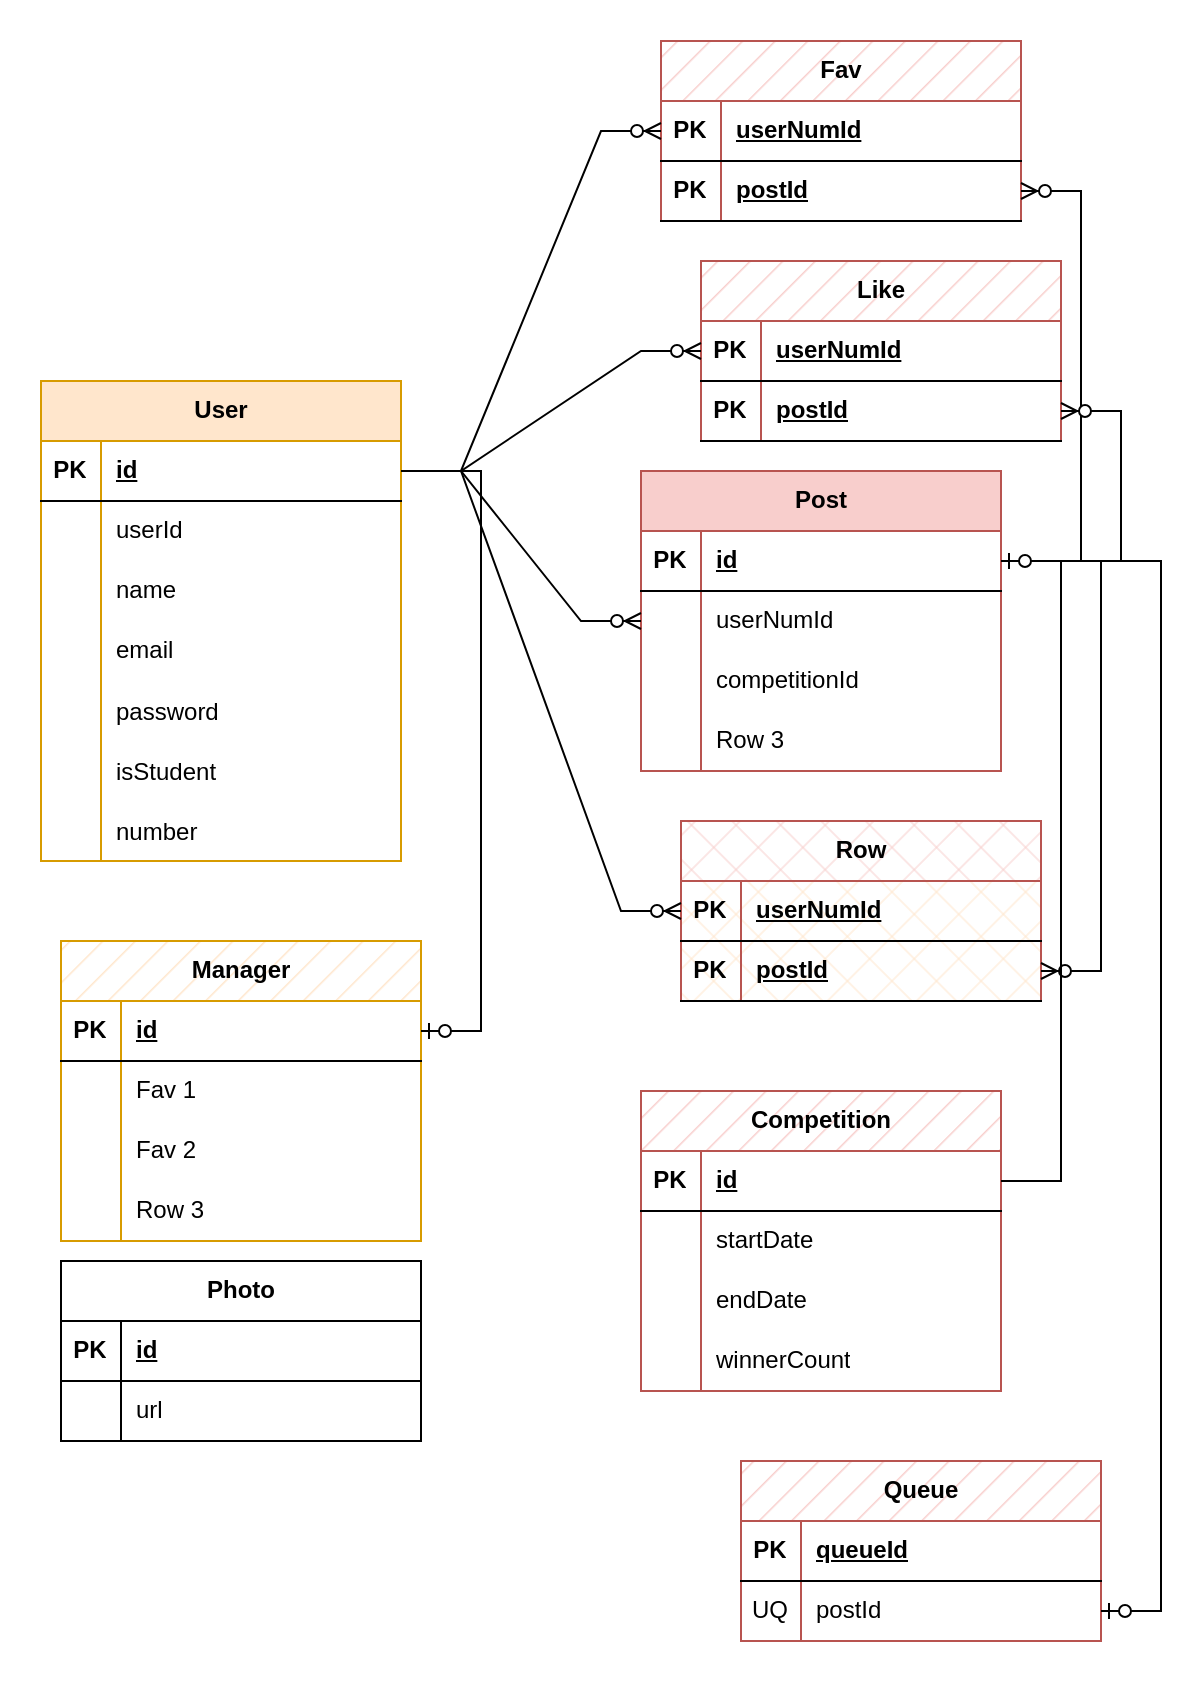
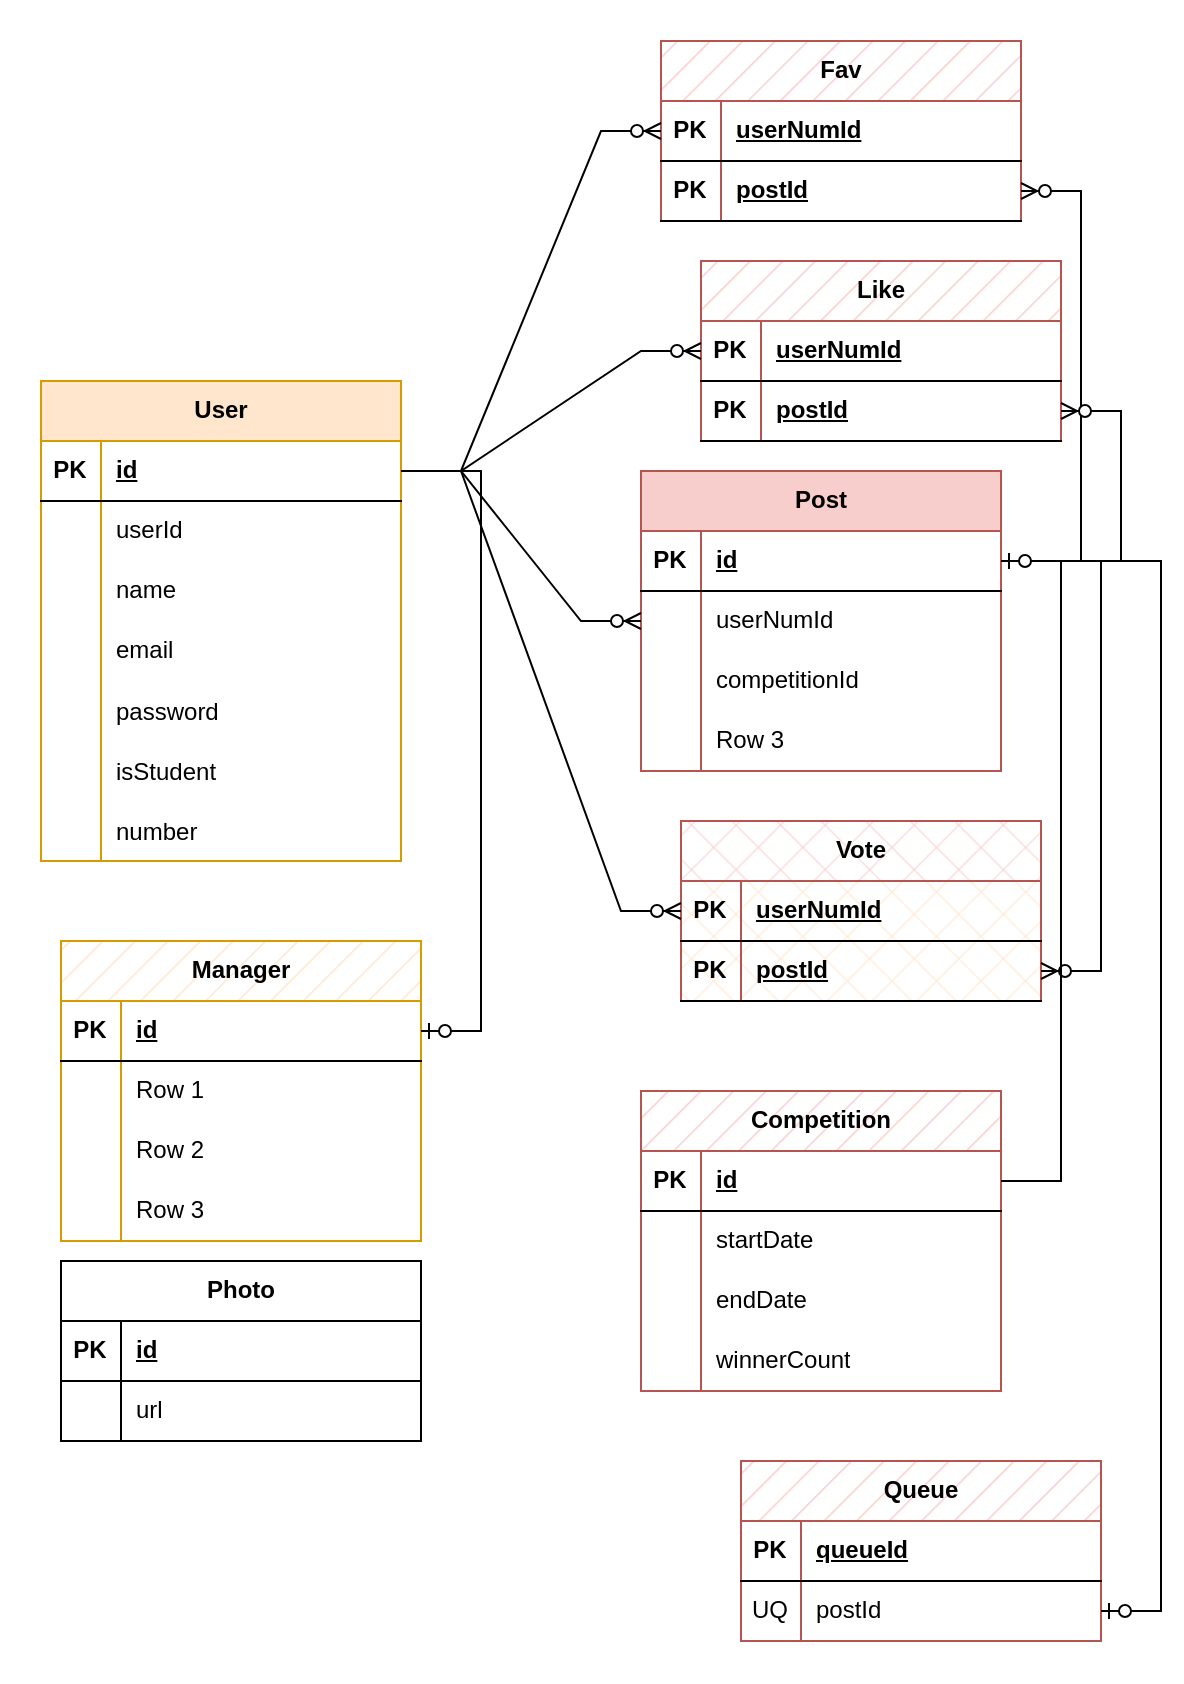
(862, 851) -> (862, 851)
(167, 1091) -> (167, 1091)
(167, 1151) -> (167, 1151)
